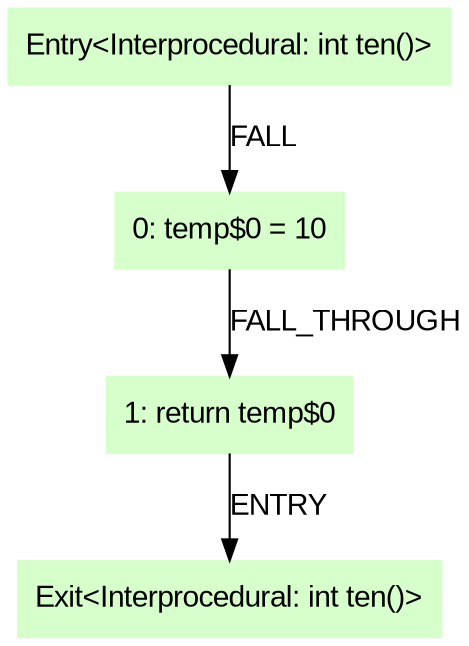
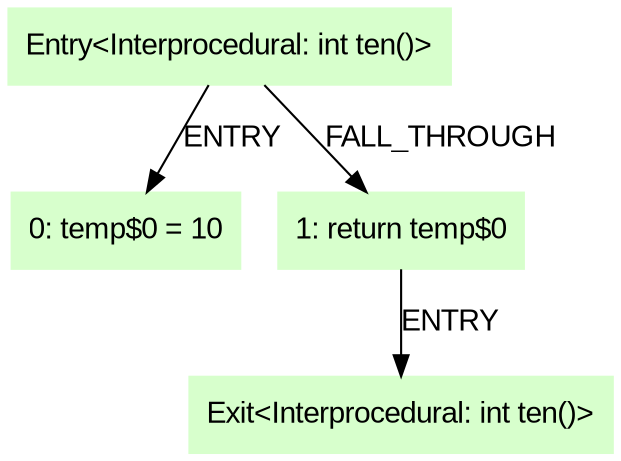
(264, 139) -> (232, 139)
(230, 312) -> (308, 131)
